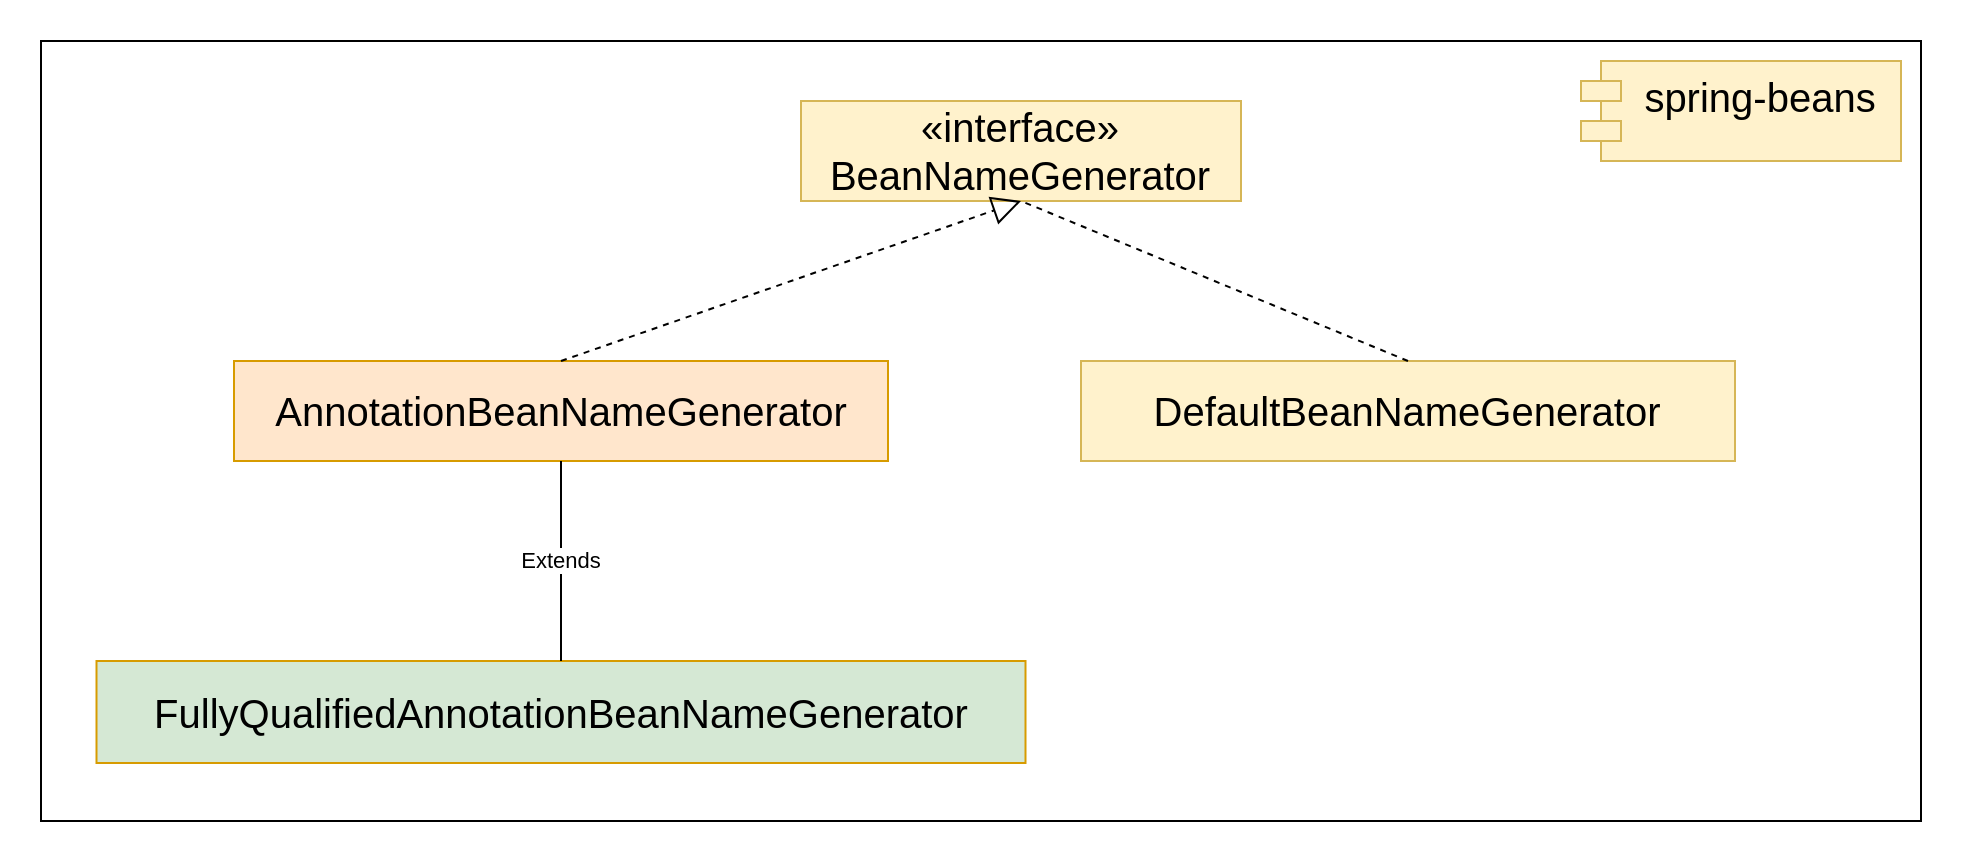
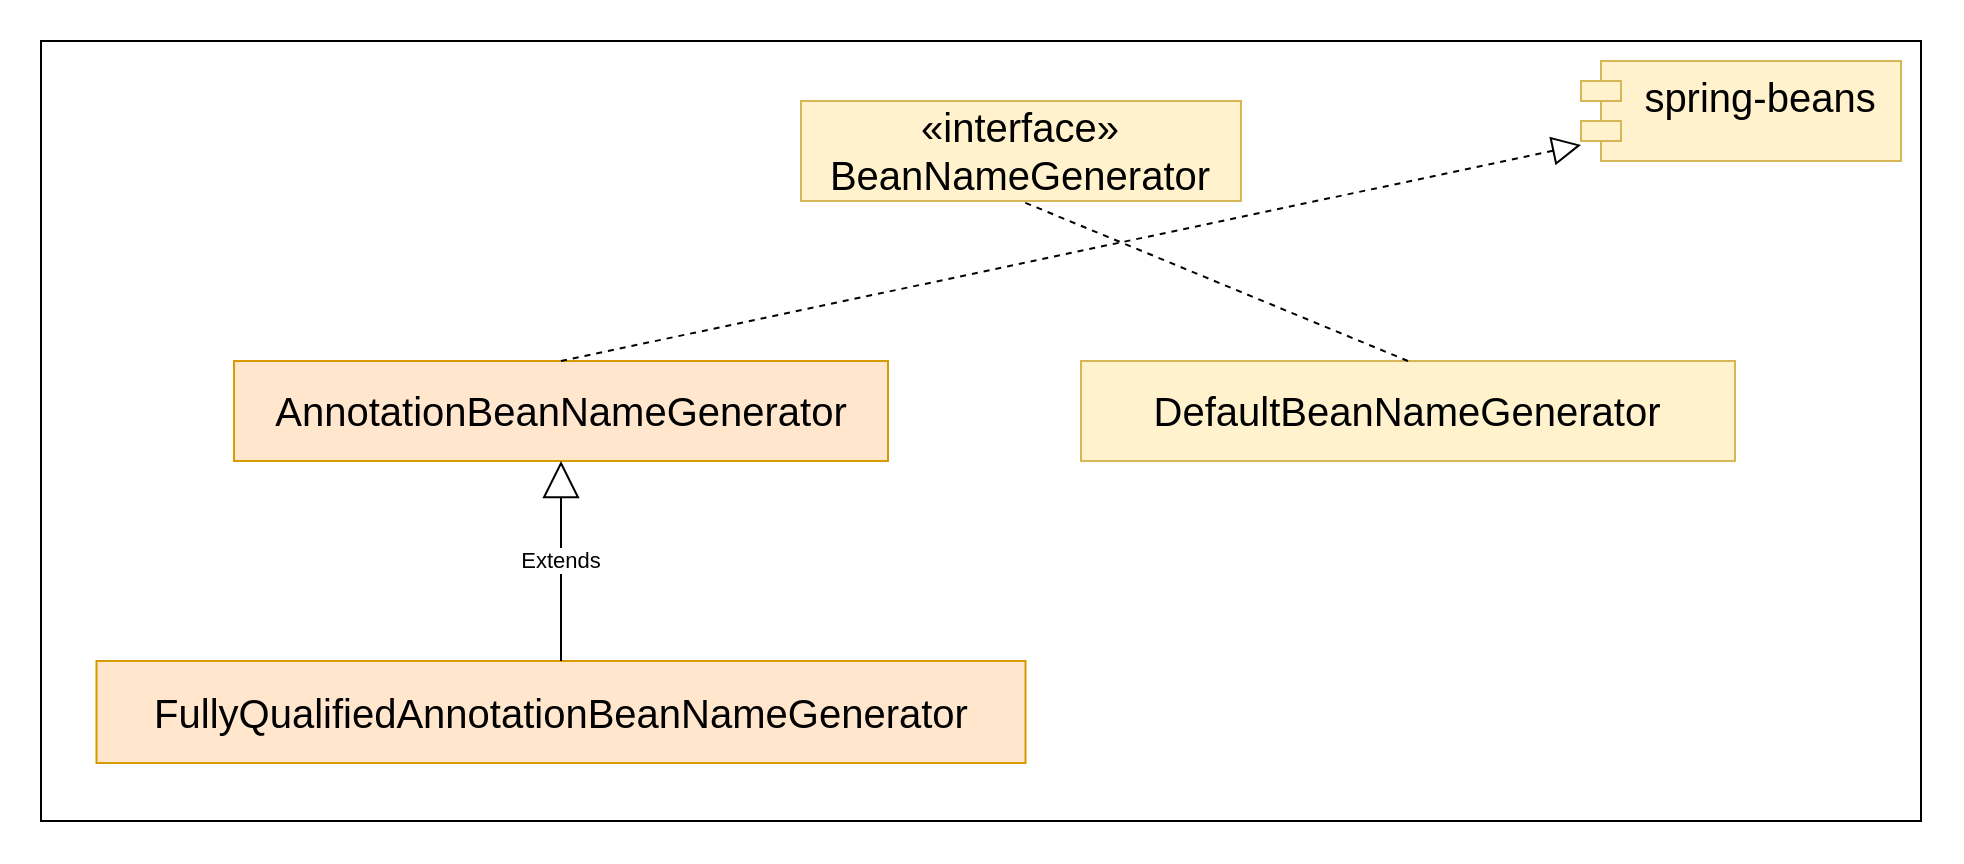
(779, 285) -> (841, 302)
(561, 480) -> (561, 498)
(561, 712) -> (561, 712)
